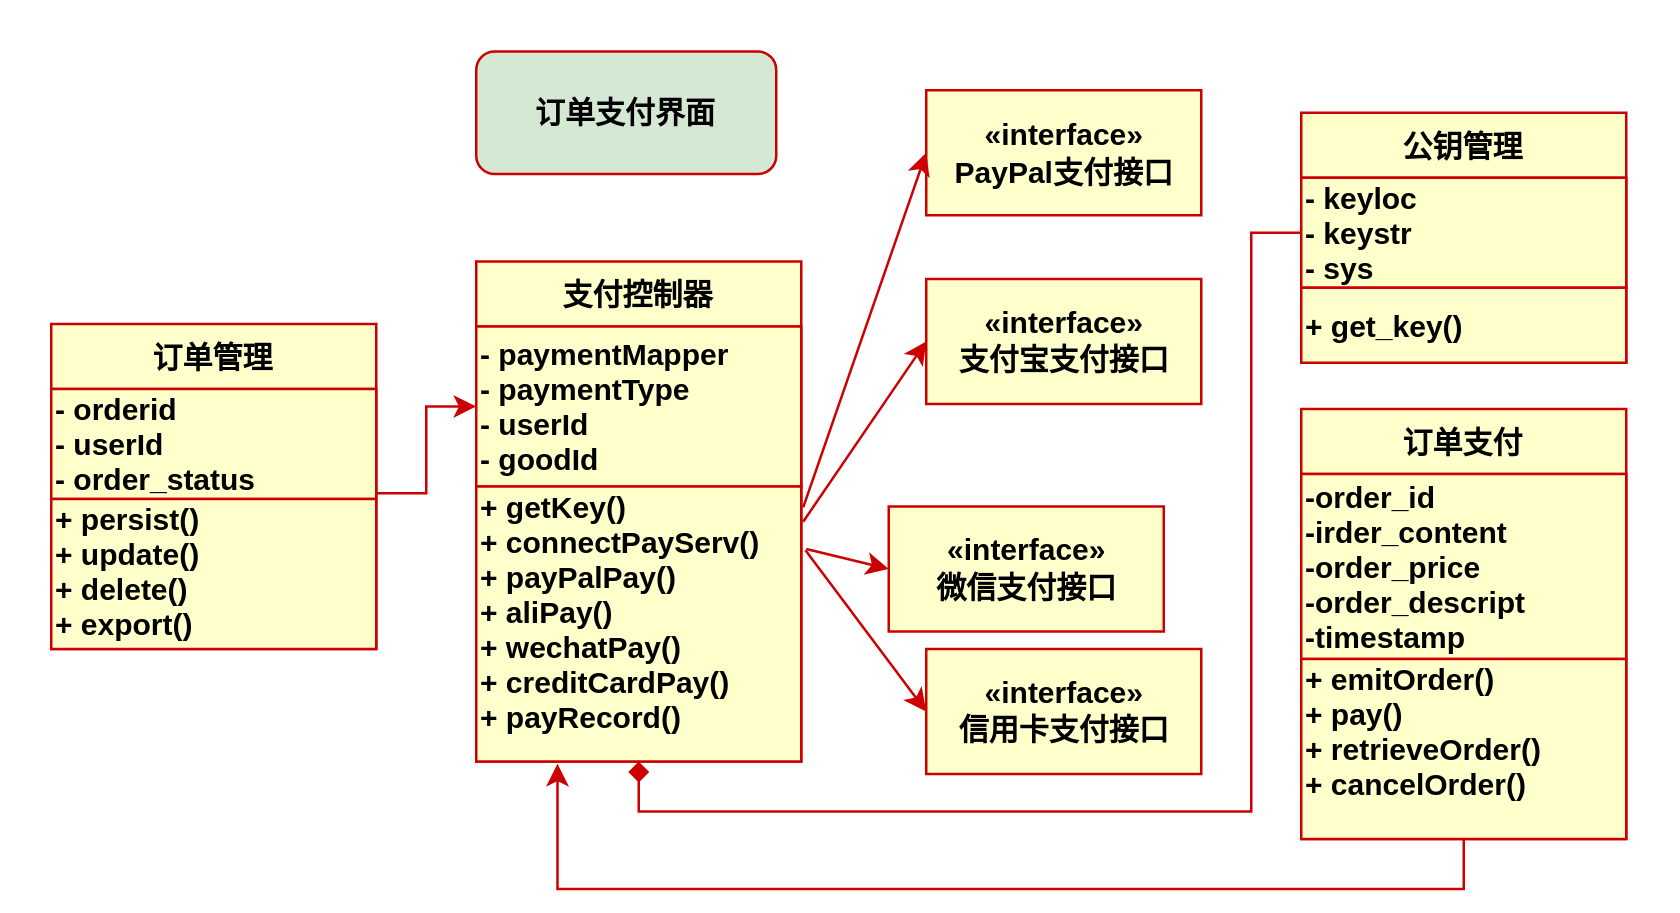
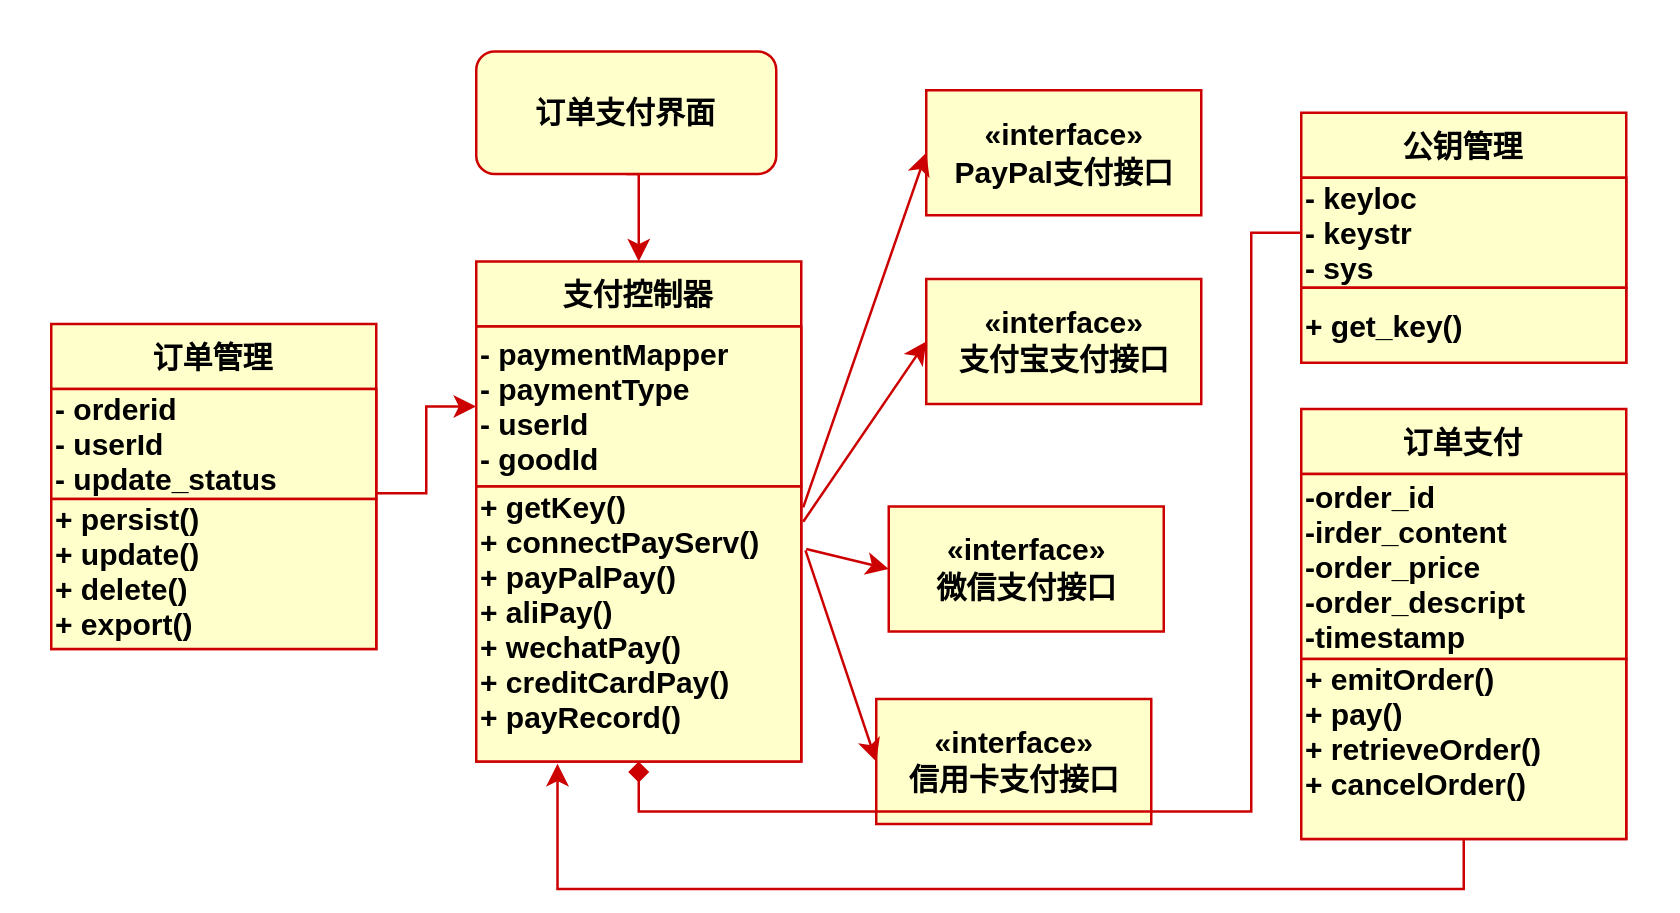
(626, 113) -> (626, 113)
none -> (639, 207)
(123, 410) -> (123, 410)
(1064, 711) -> (1014, 761)
